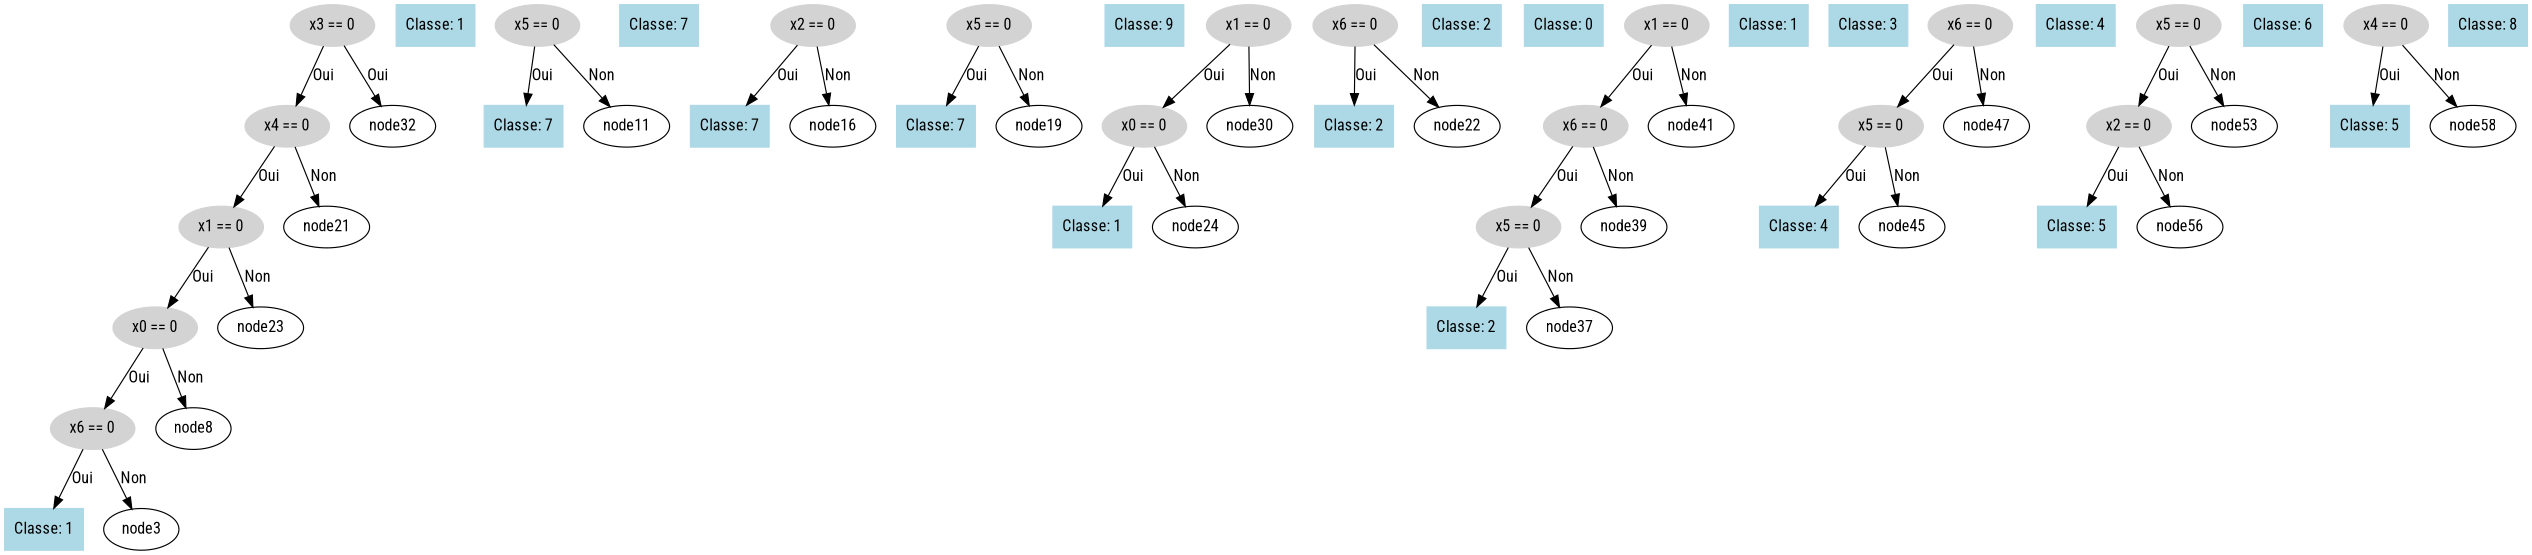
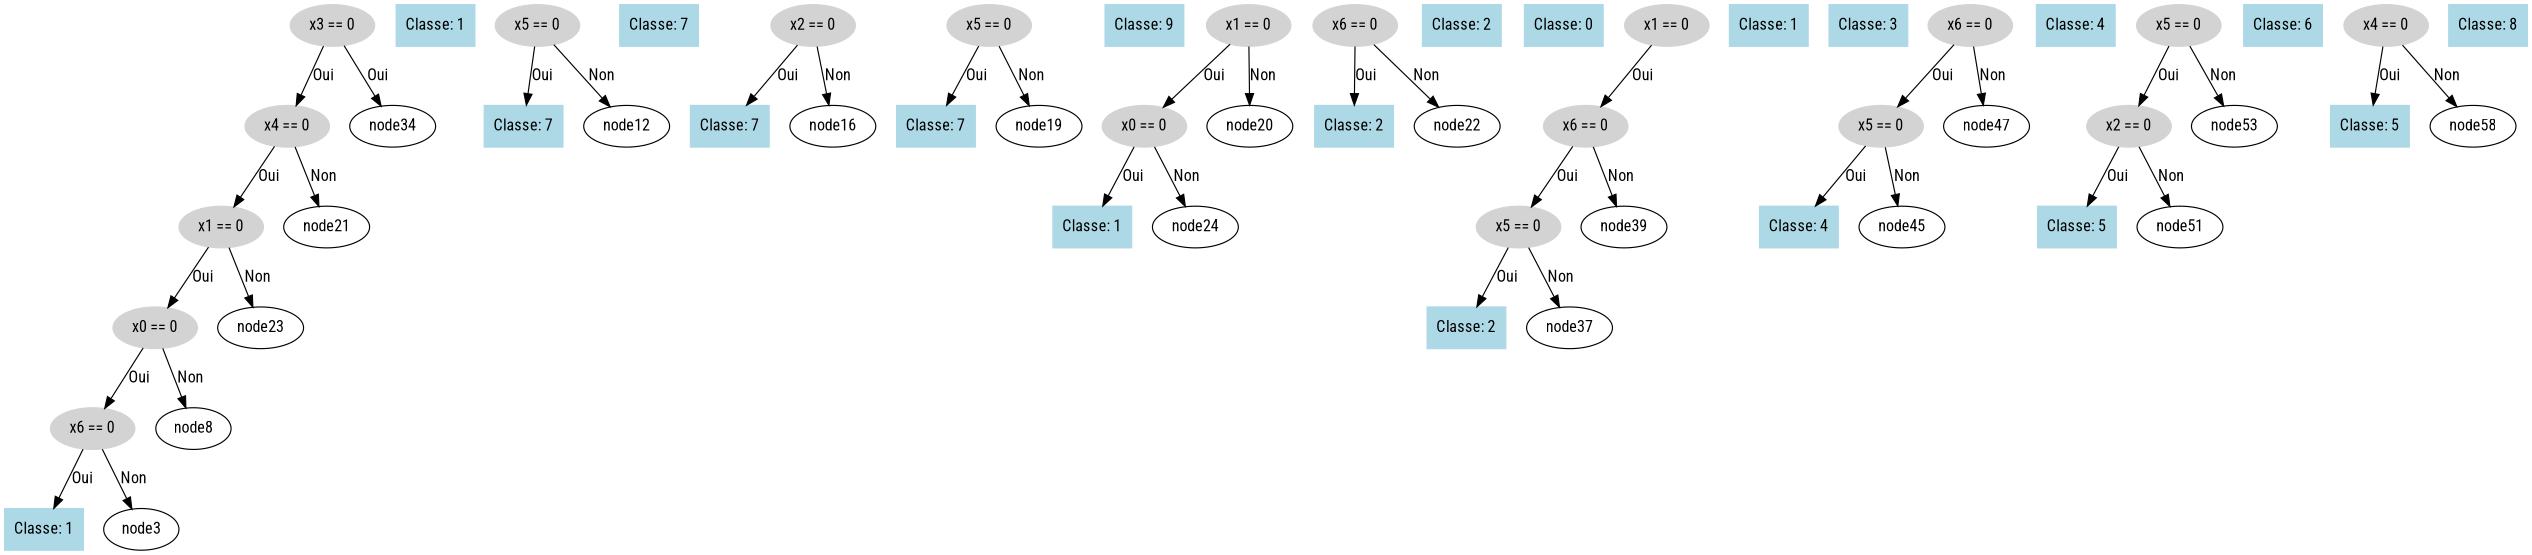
(393, 126) -> (393, 126)
(627, 126) -> (627, 126)
(1250, 126) -> (1250, 126)
(1691, 126) -> none
(2180, 227) -> (2180, 227)
